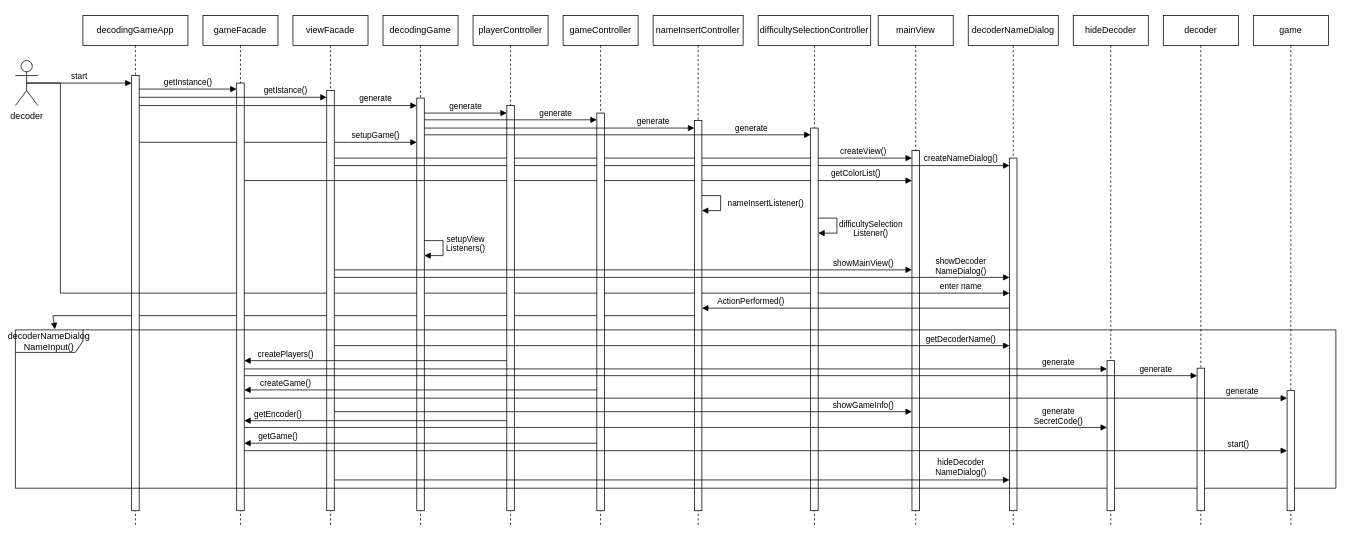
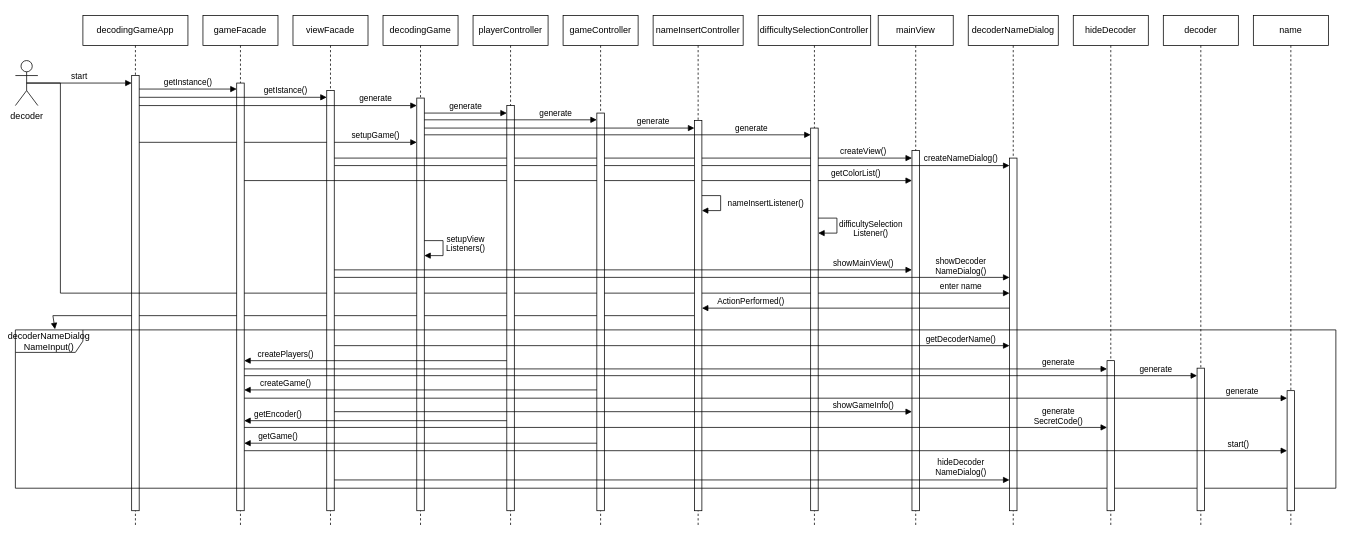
(1290, 30) -> (1290, 30)
